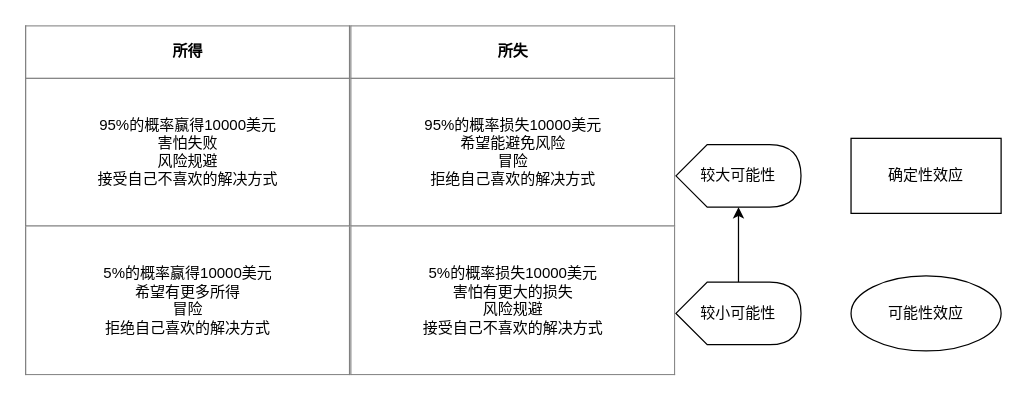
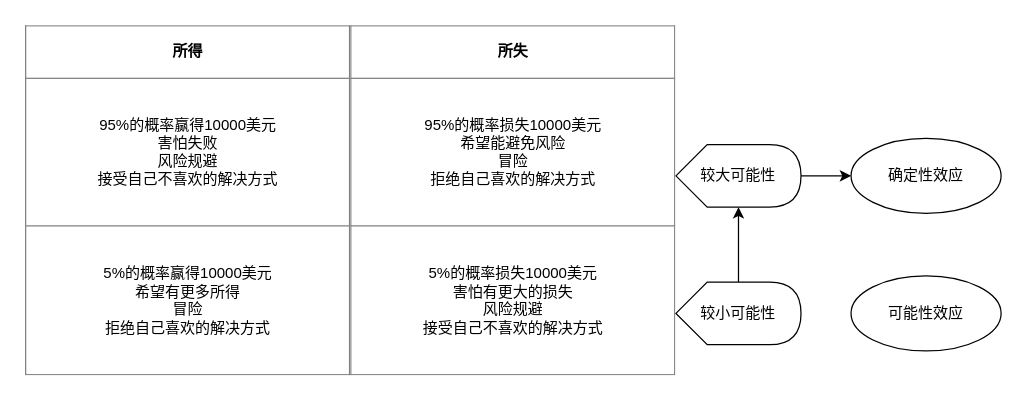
none -> (822, 176)
(926, 176) -> (926, 176)
